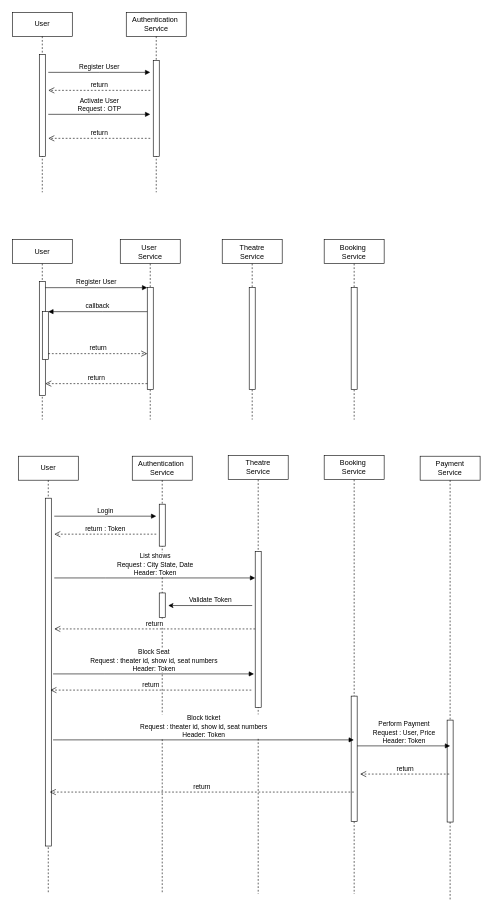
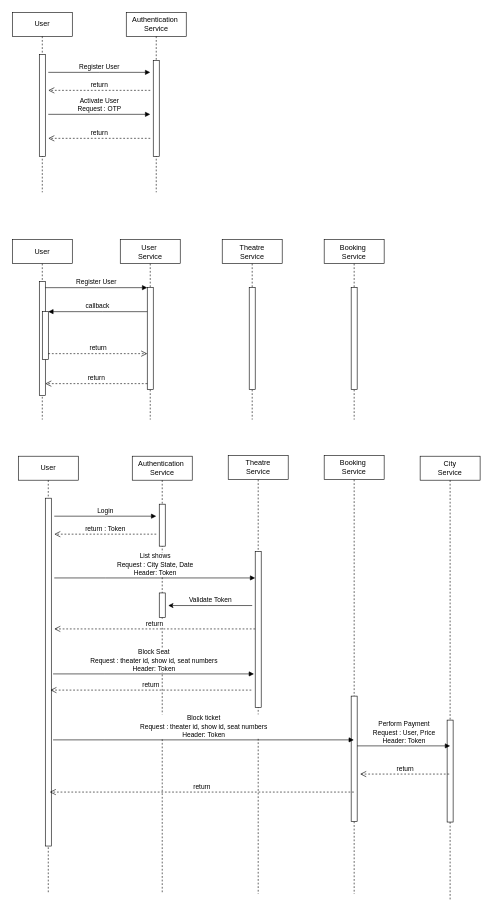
(450, 468) -> (450, 468)
